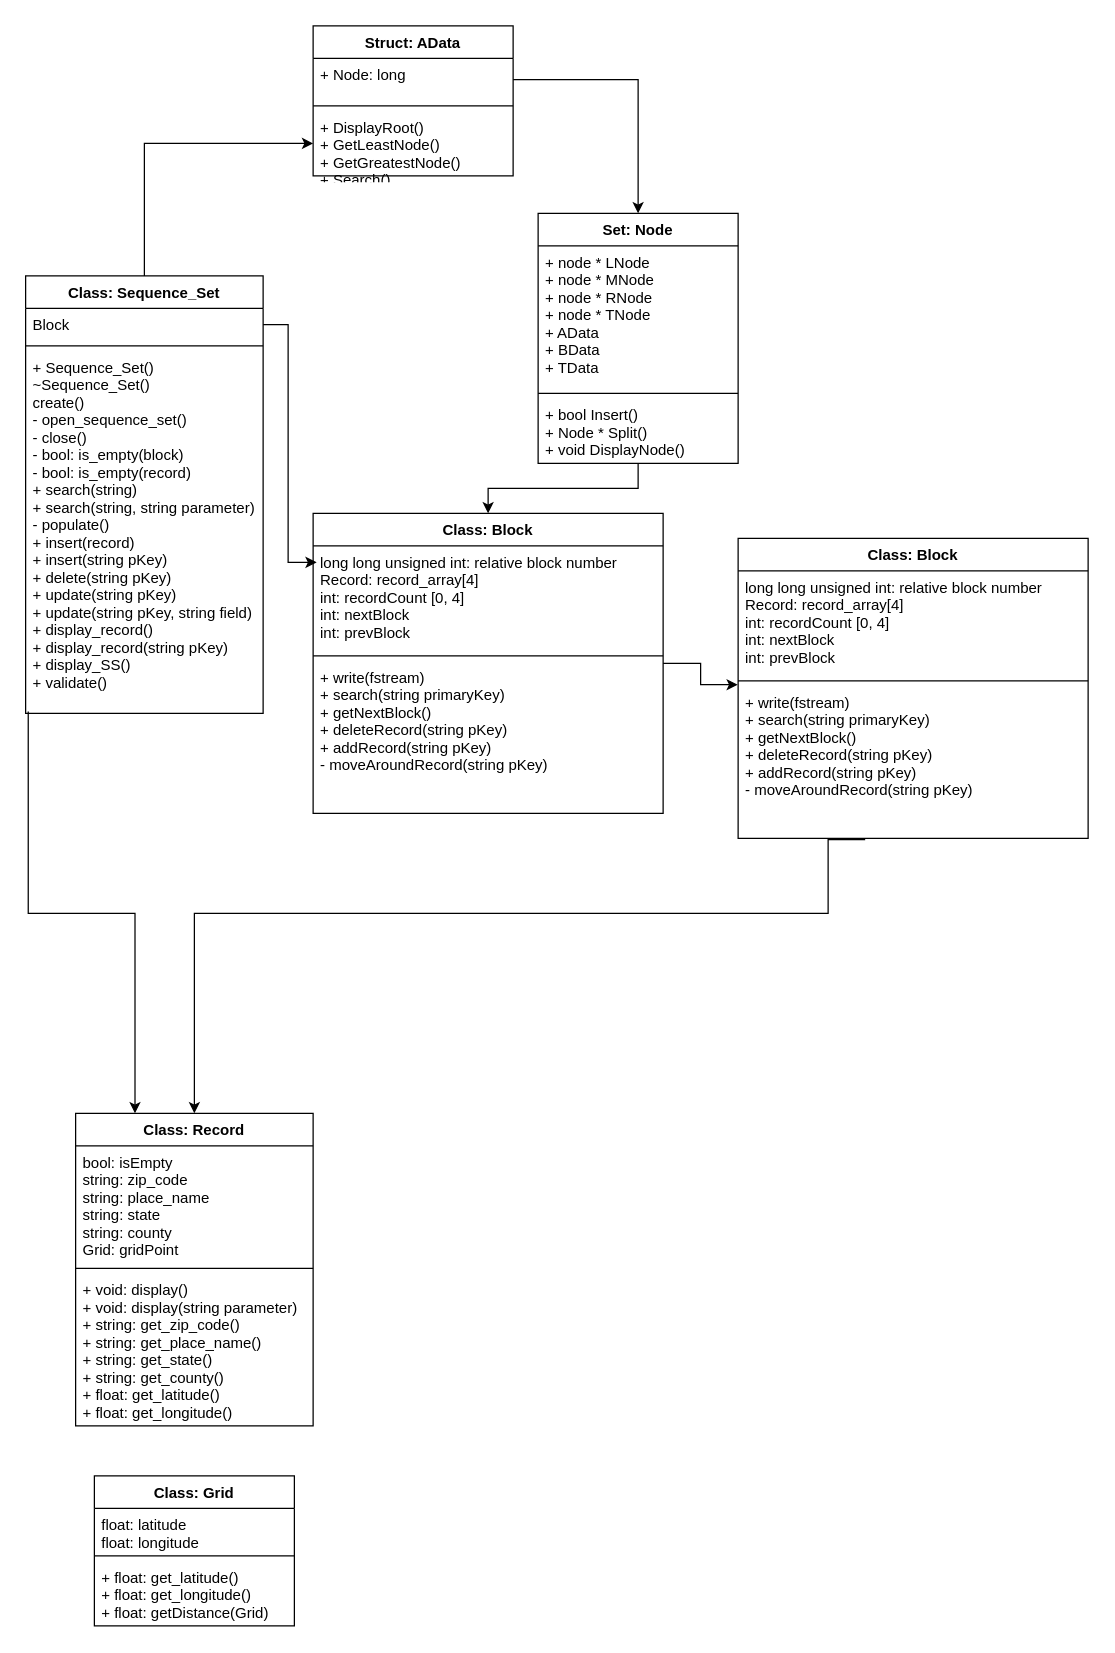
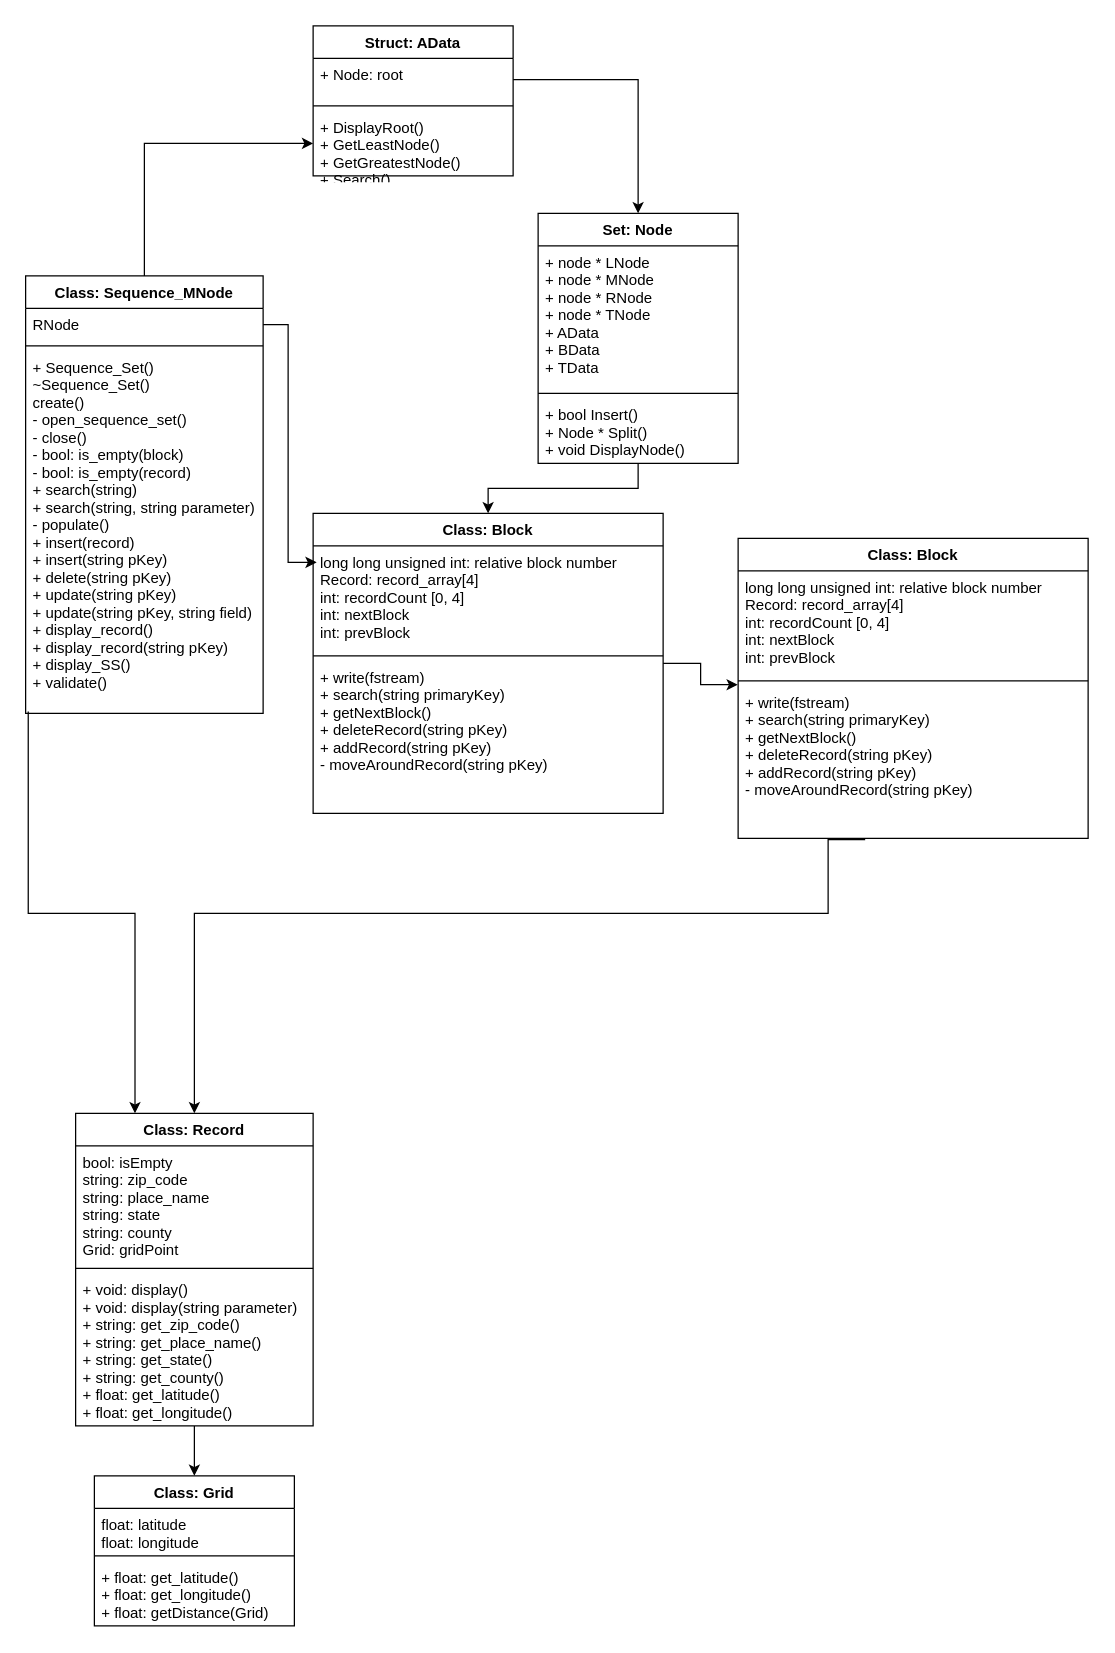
(363, 75) -> (365, 75)
(144, 293) -> (144, 293)
(52, 325) -> (54, 325)
none -> (194, 1448)
